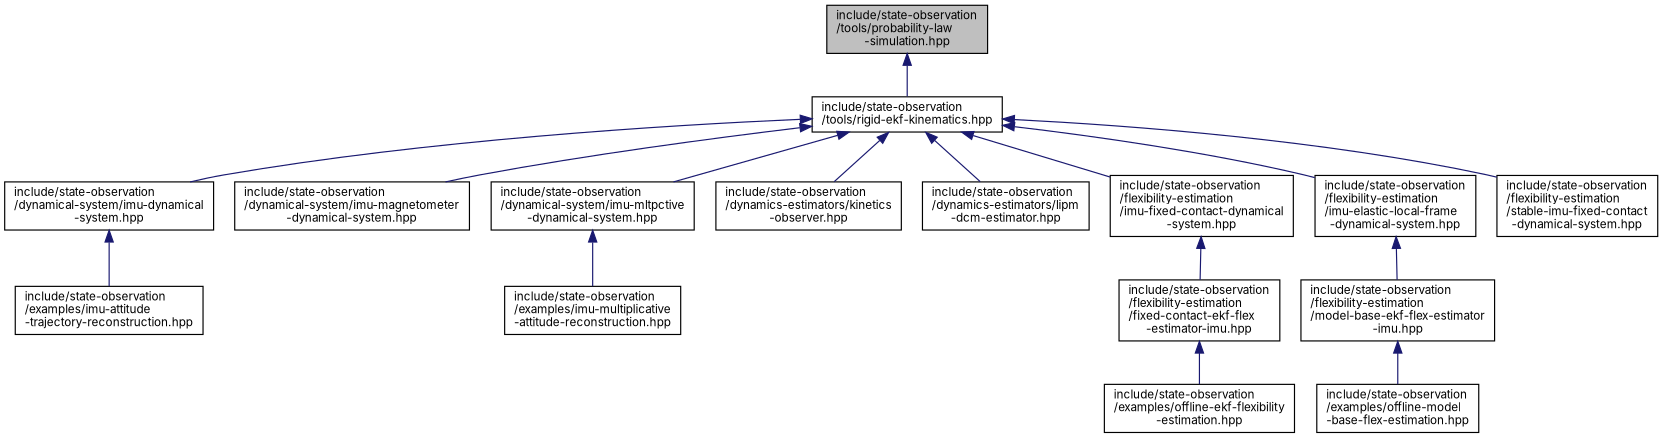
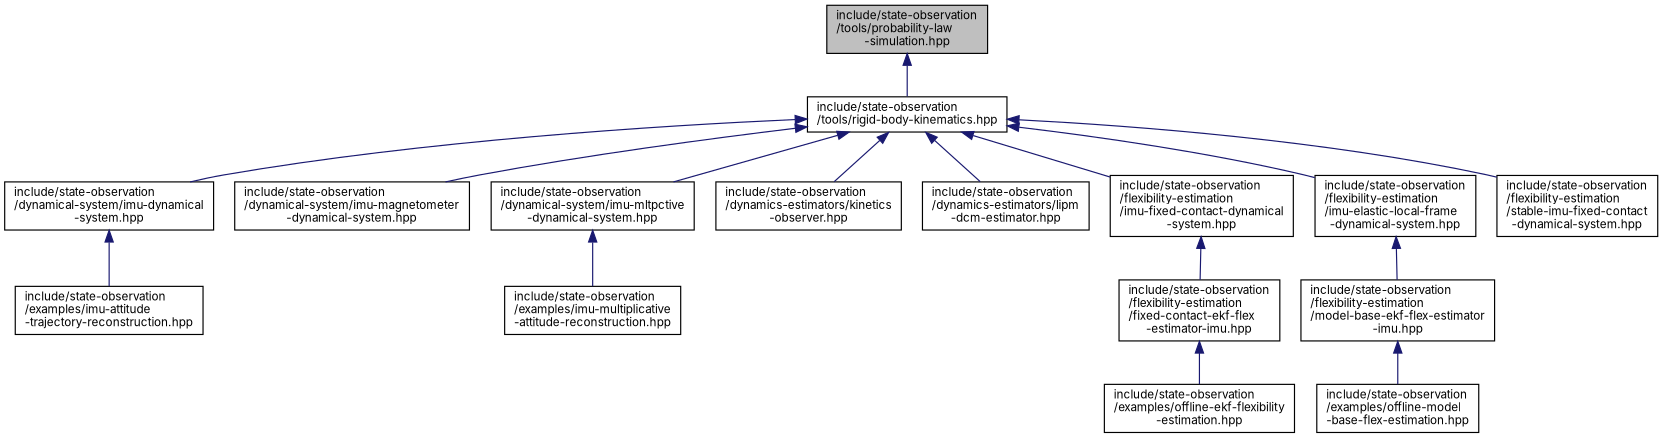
(907, 114) -> (907, 114)
